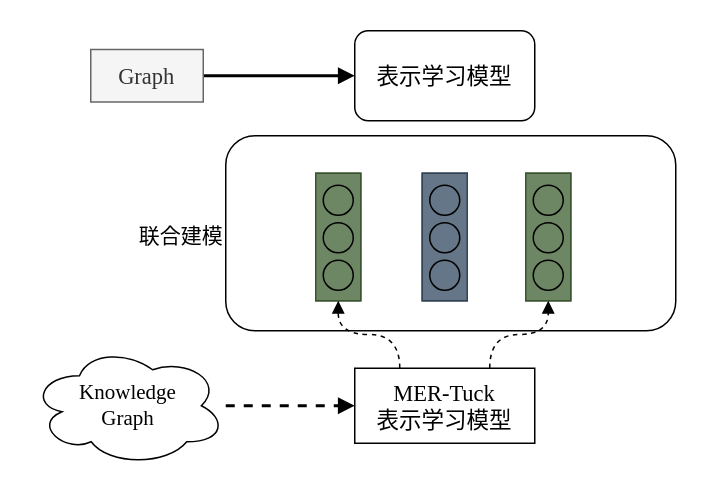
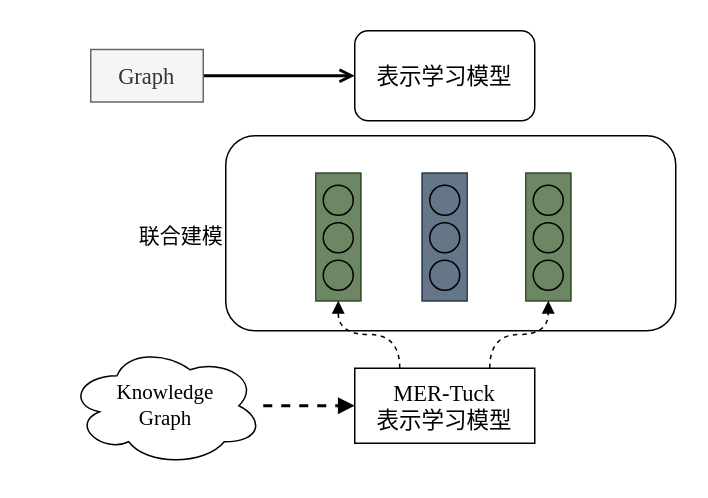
(337, 76) -> (340, 76)
(128, 406) -> (166, 406)
